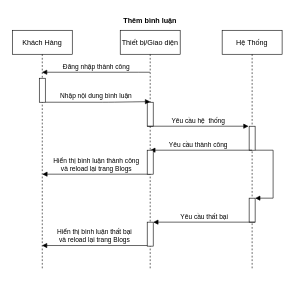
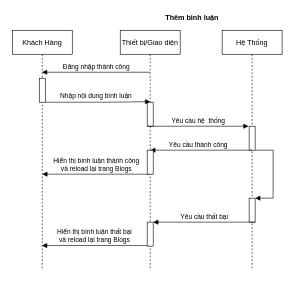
(150, 20) -> (192, 17)
